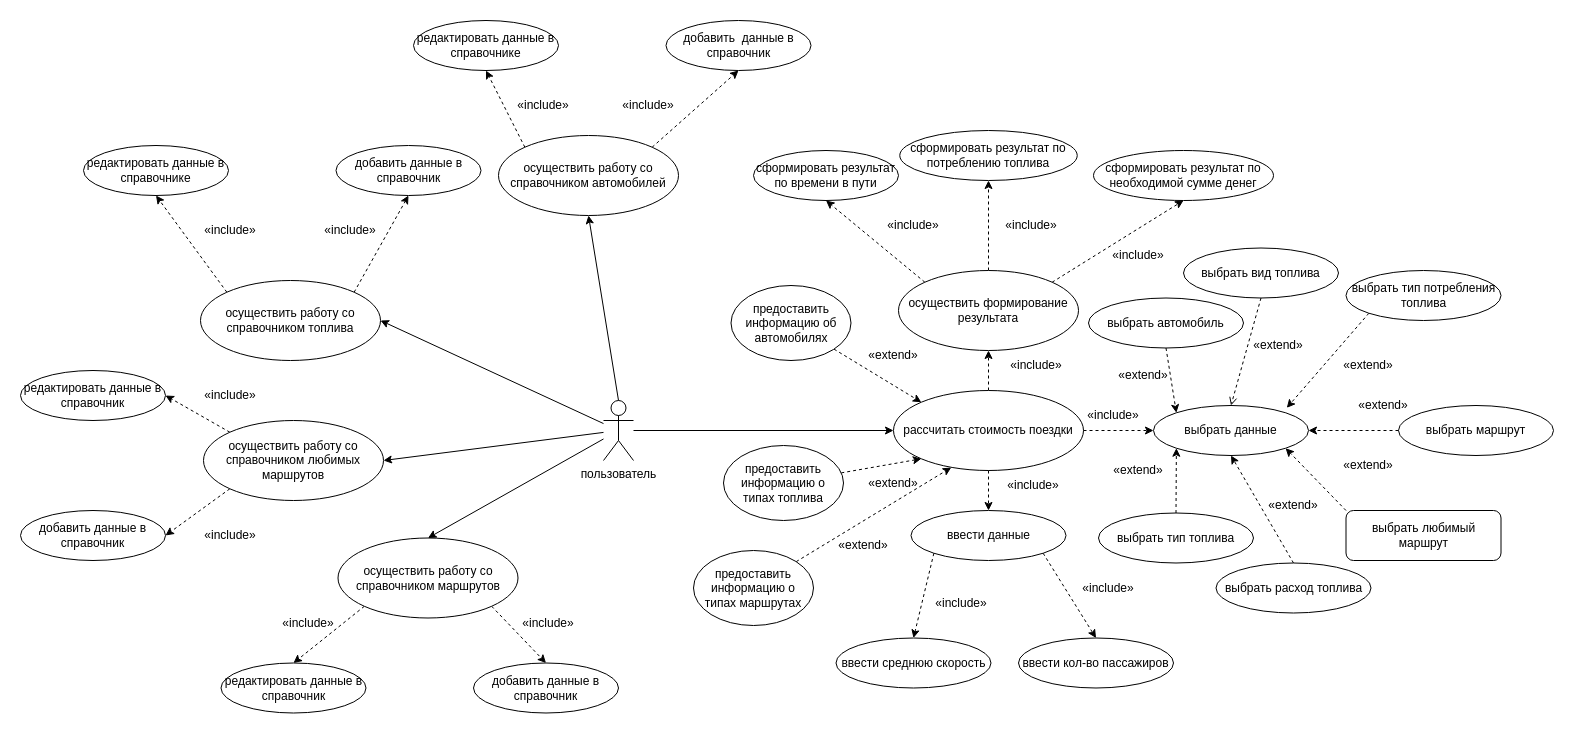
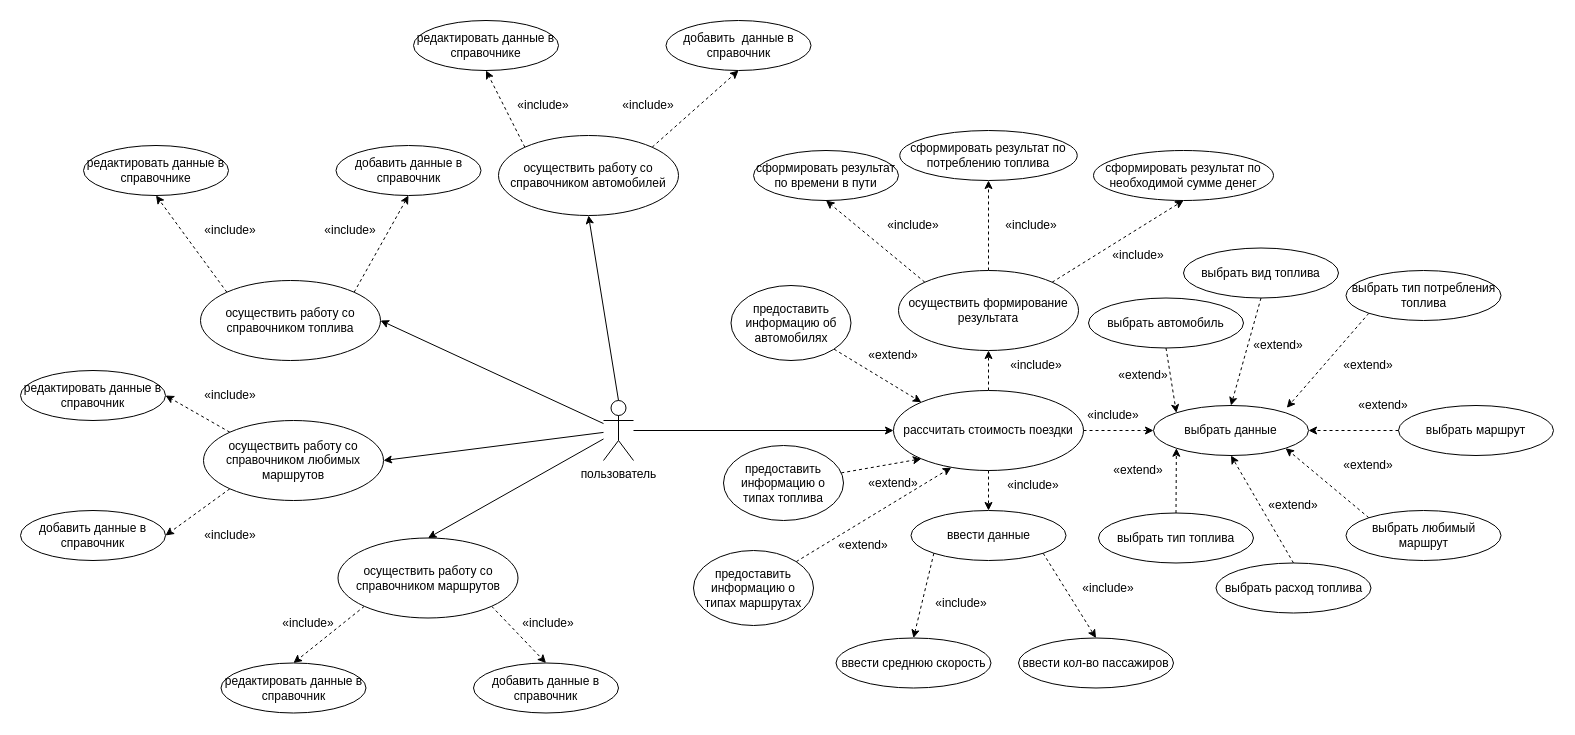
(1233, 399) -> (1233, 397)
(1424, 536) -> (1424, 536)
